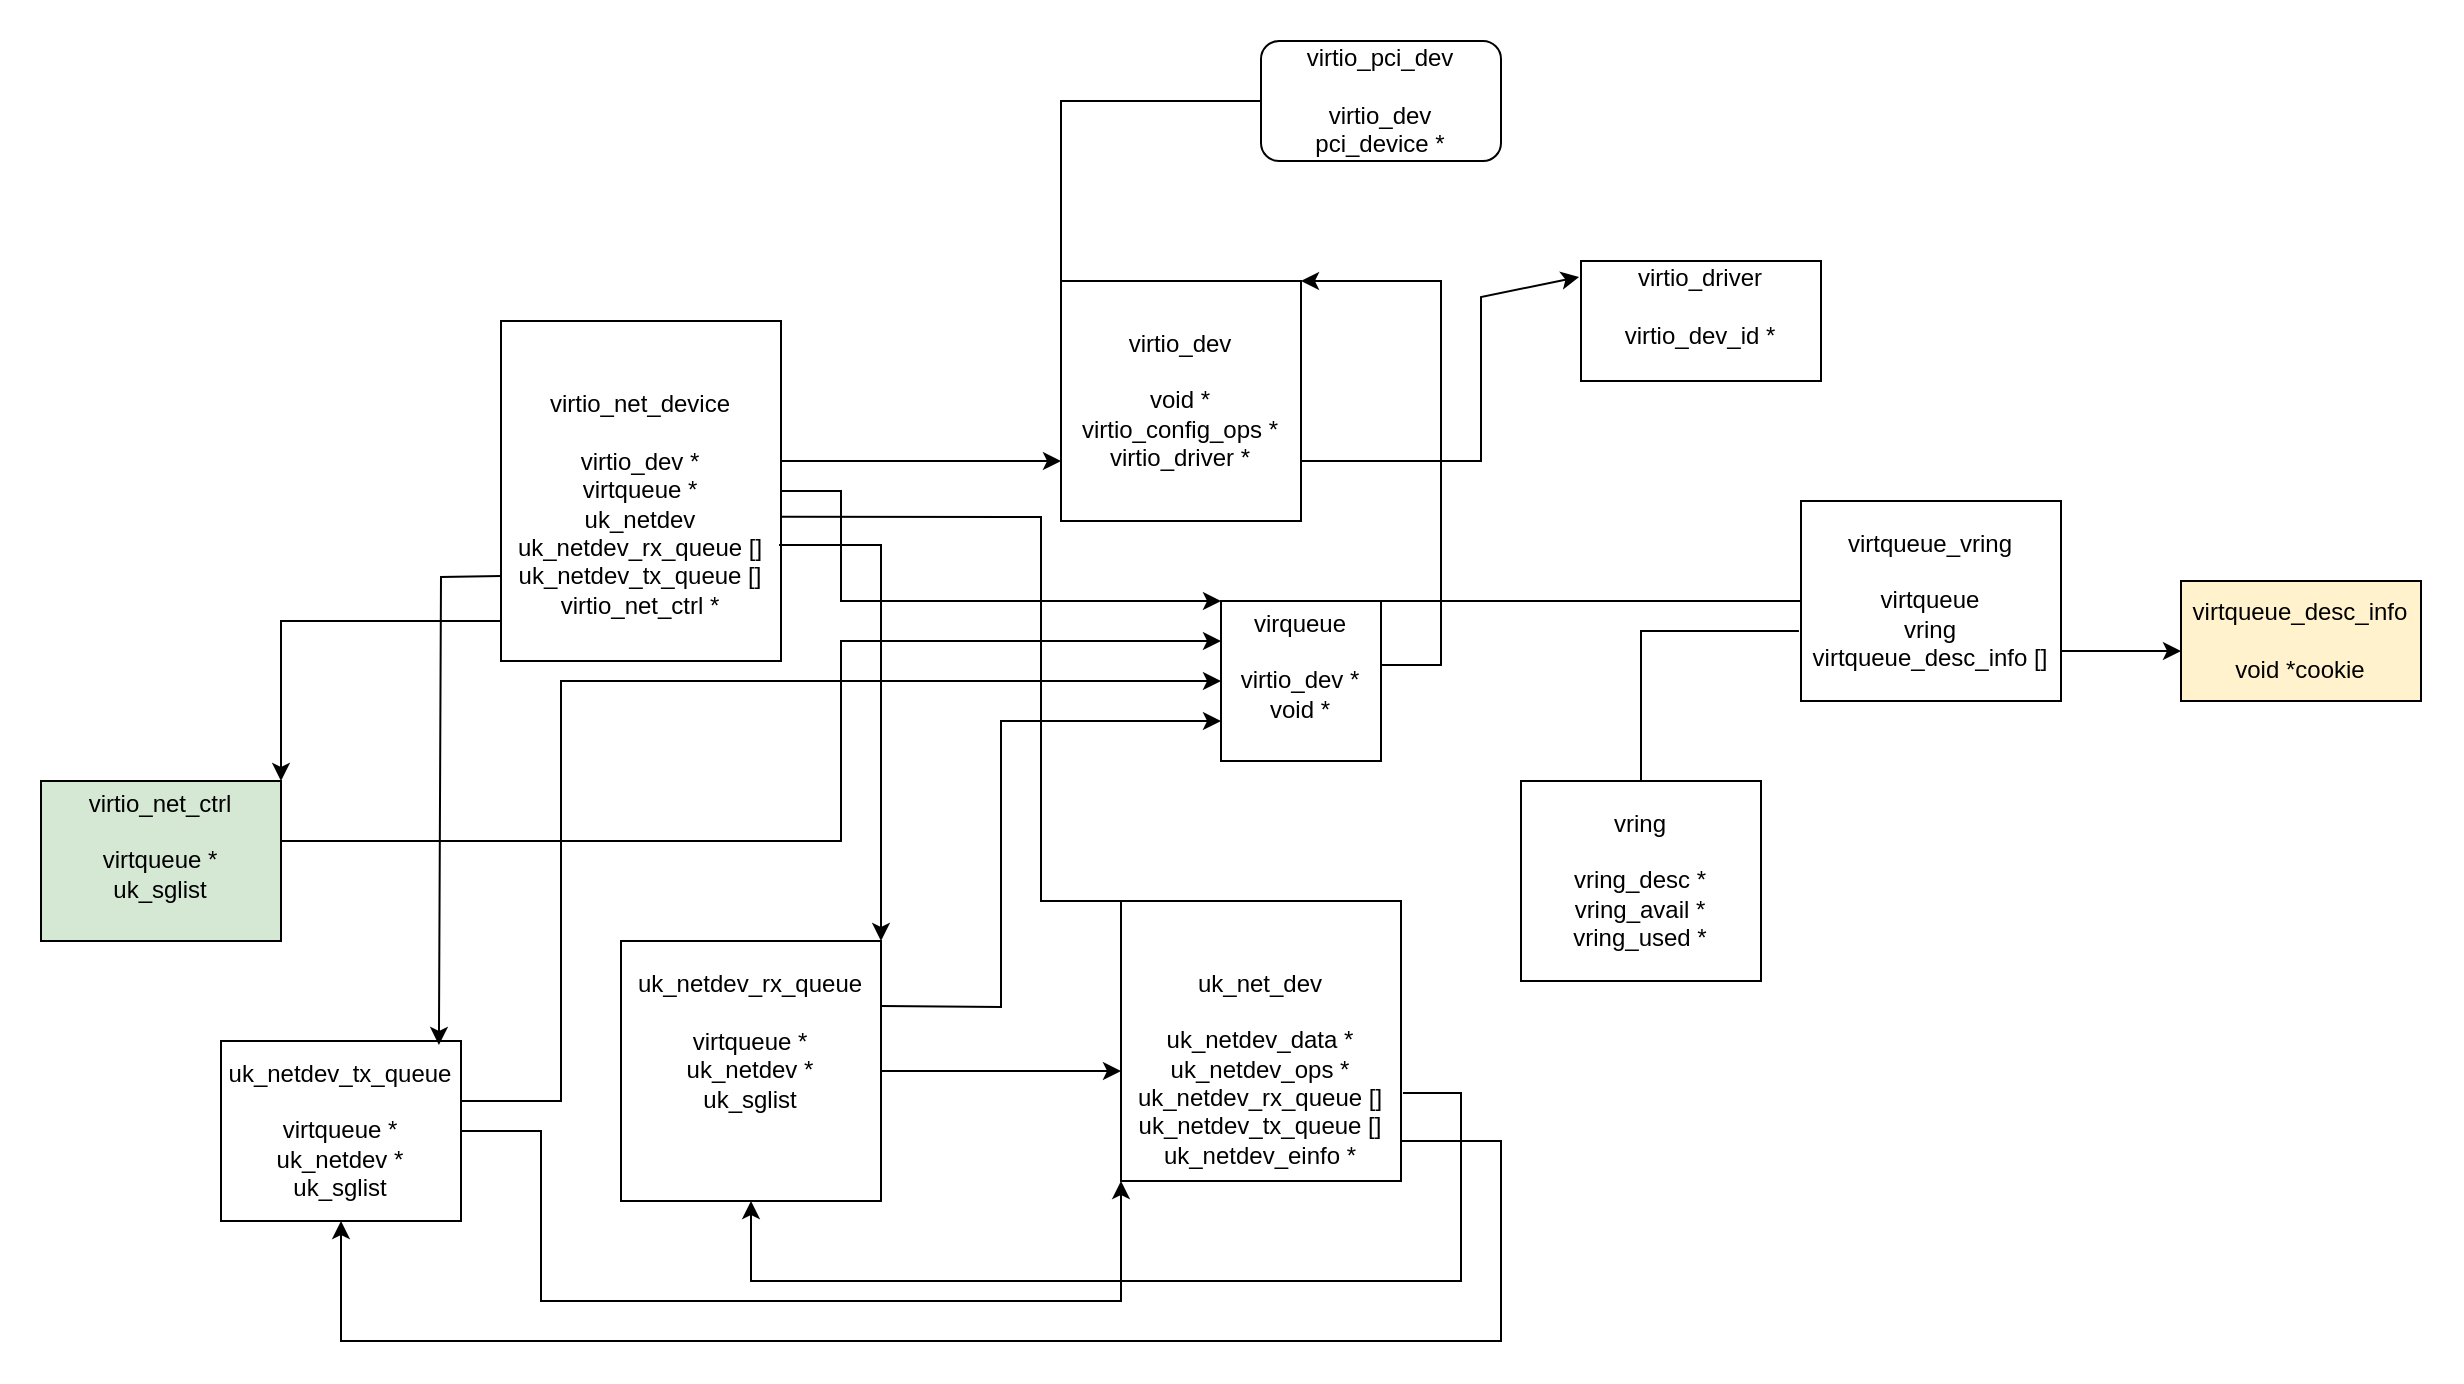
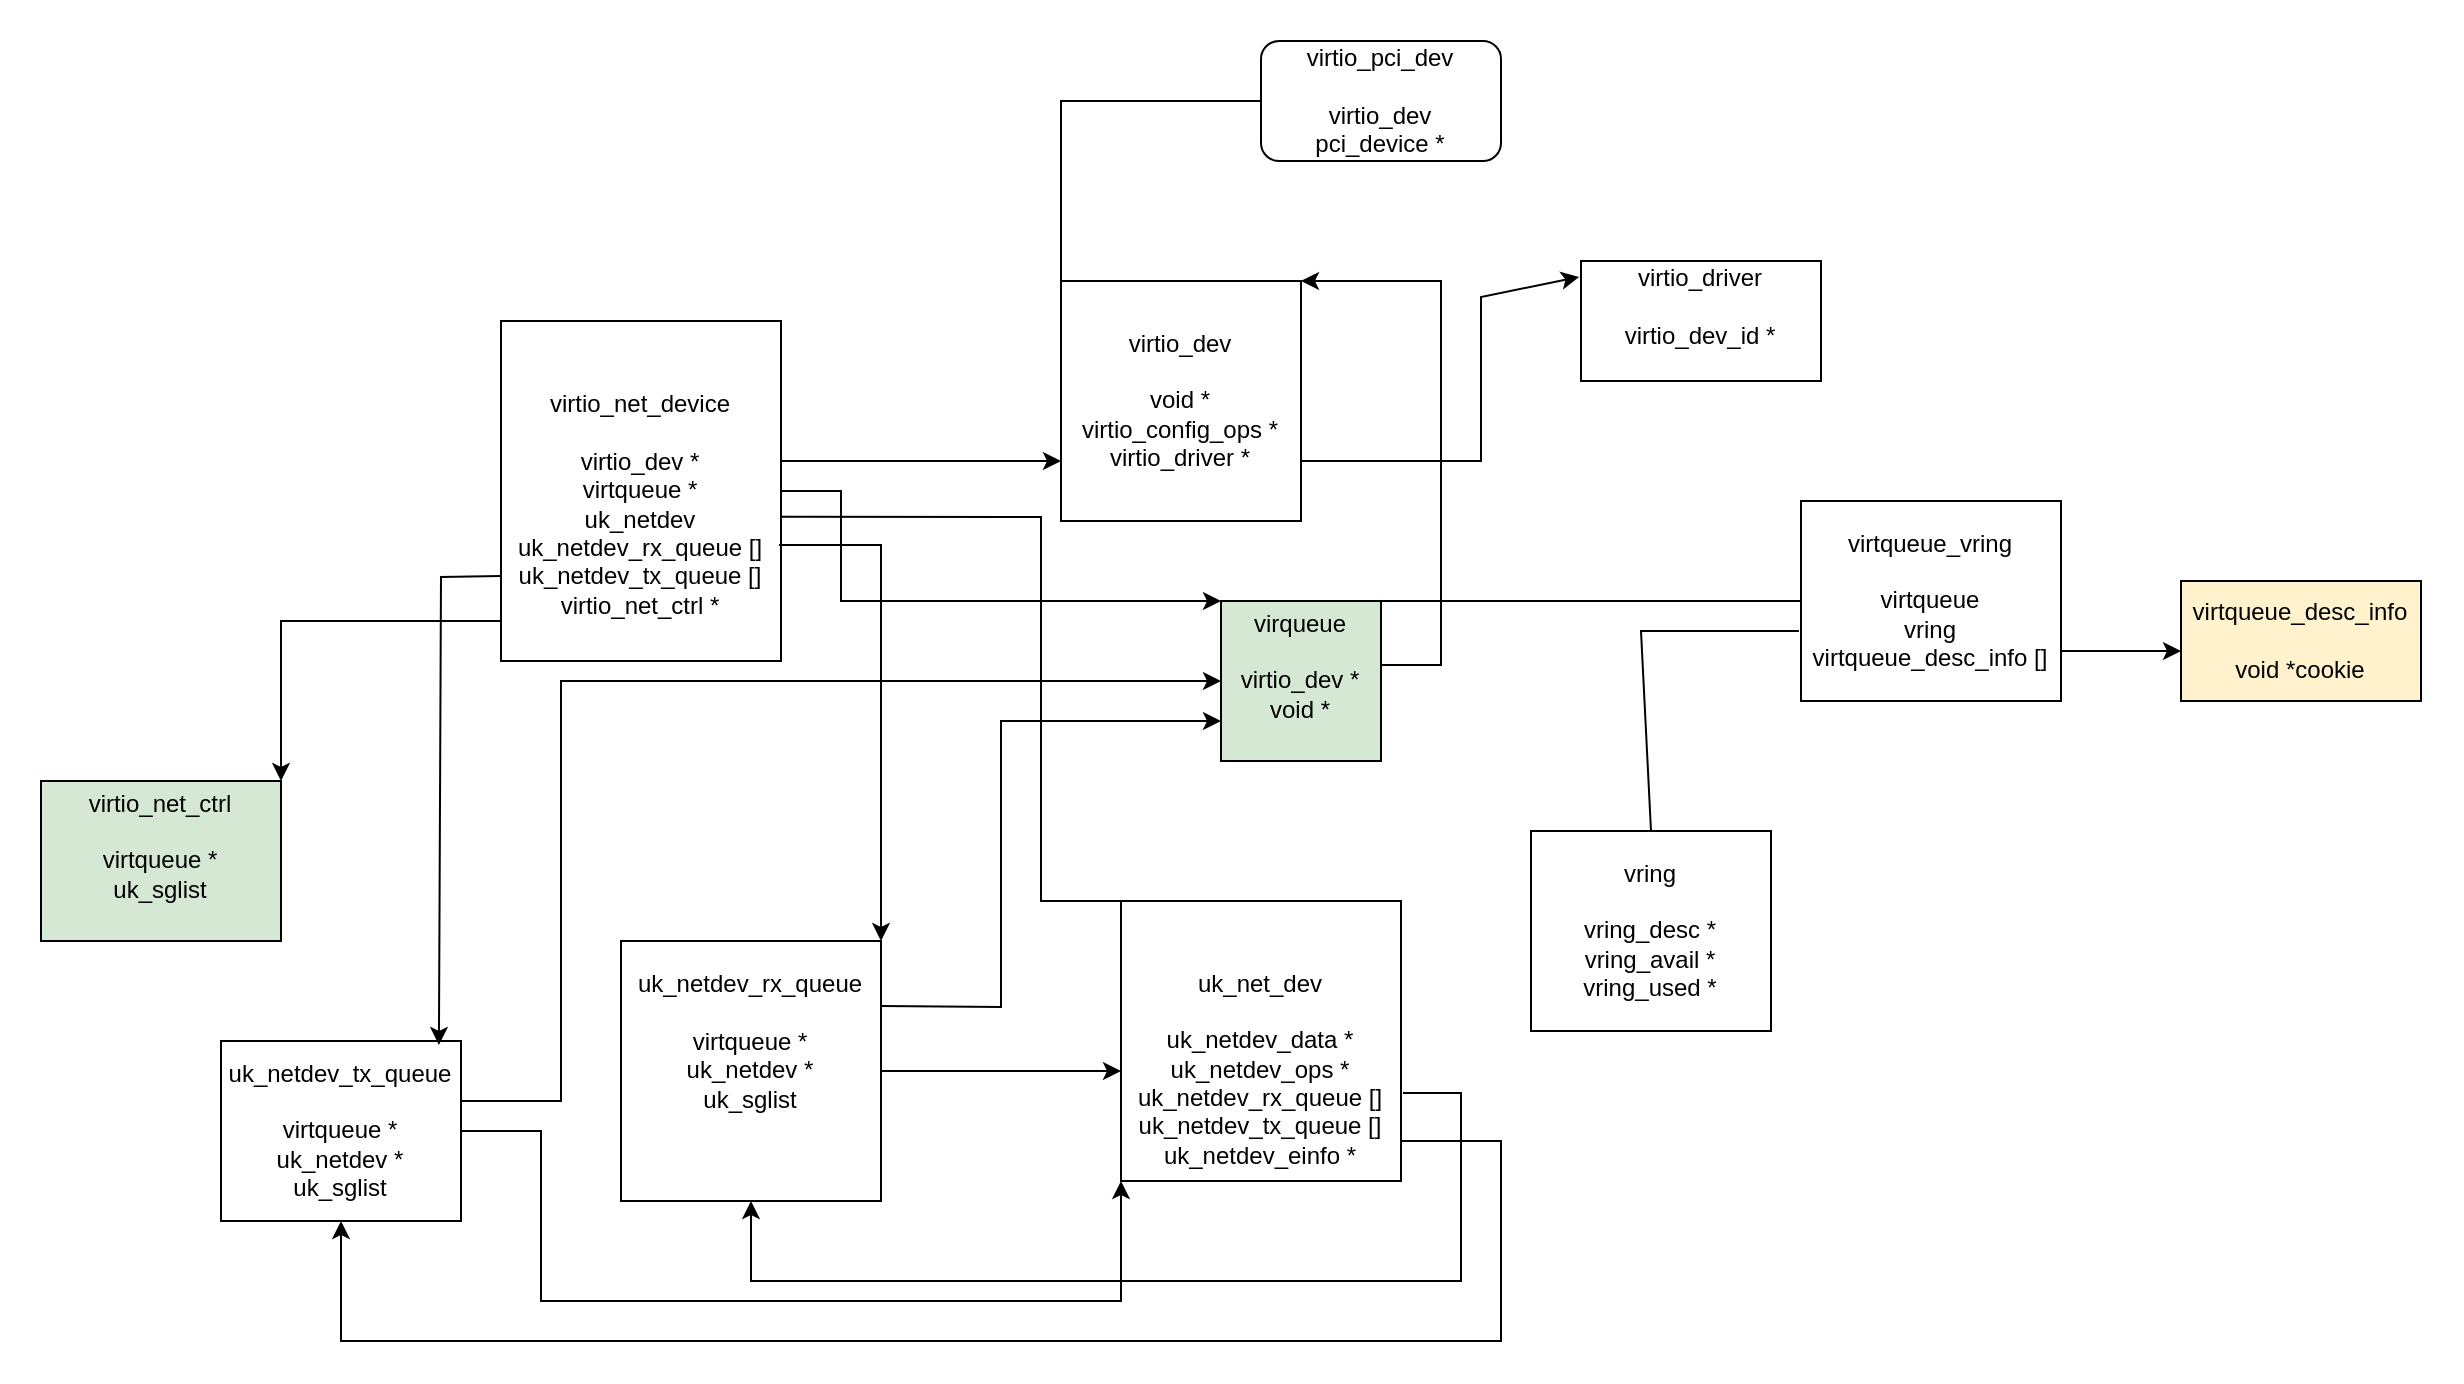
(1301, 681) -> (1301, 681)
(841, 838) -> none
(1641, 881) -> (1651, 931)
